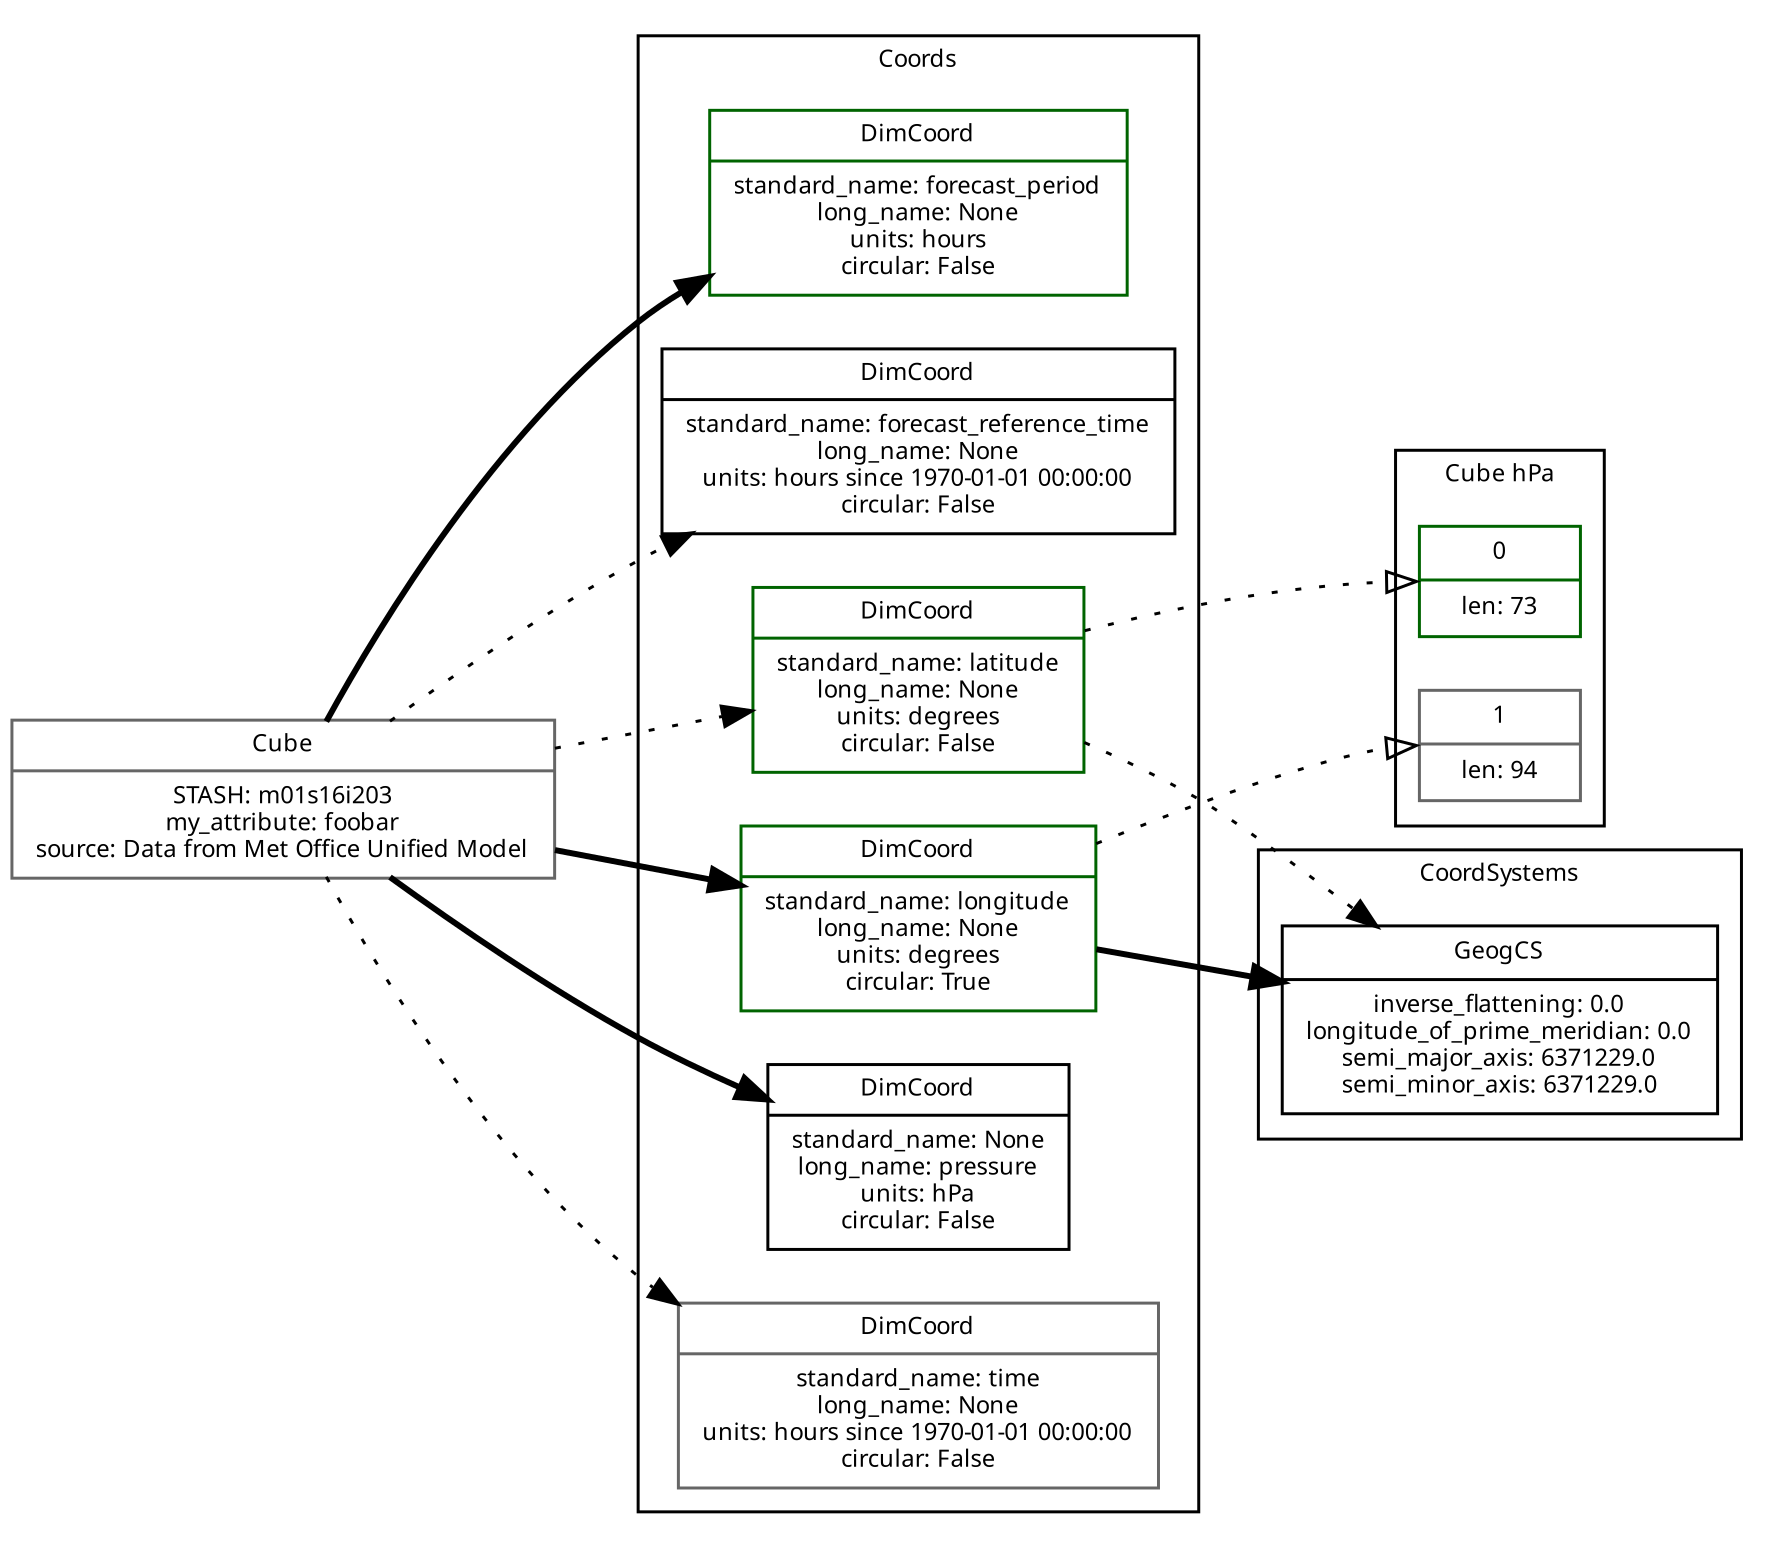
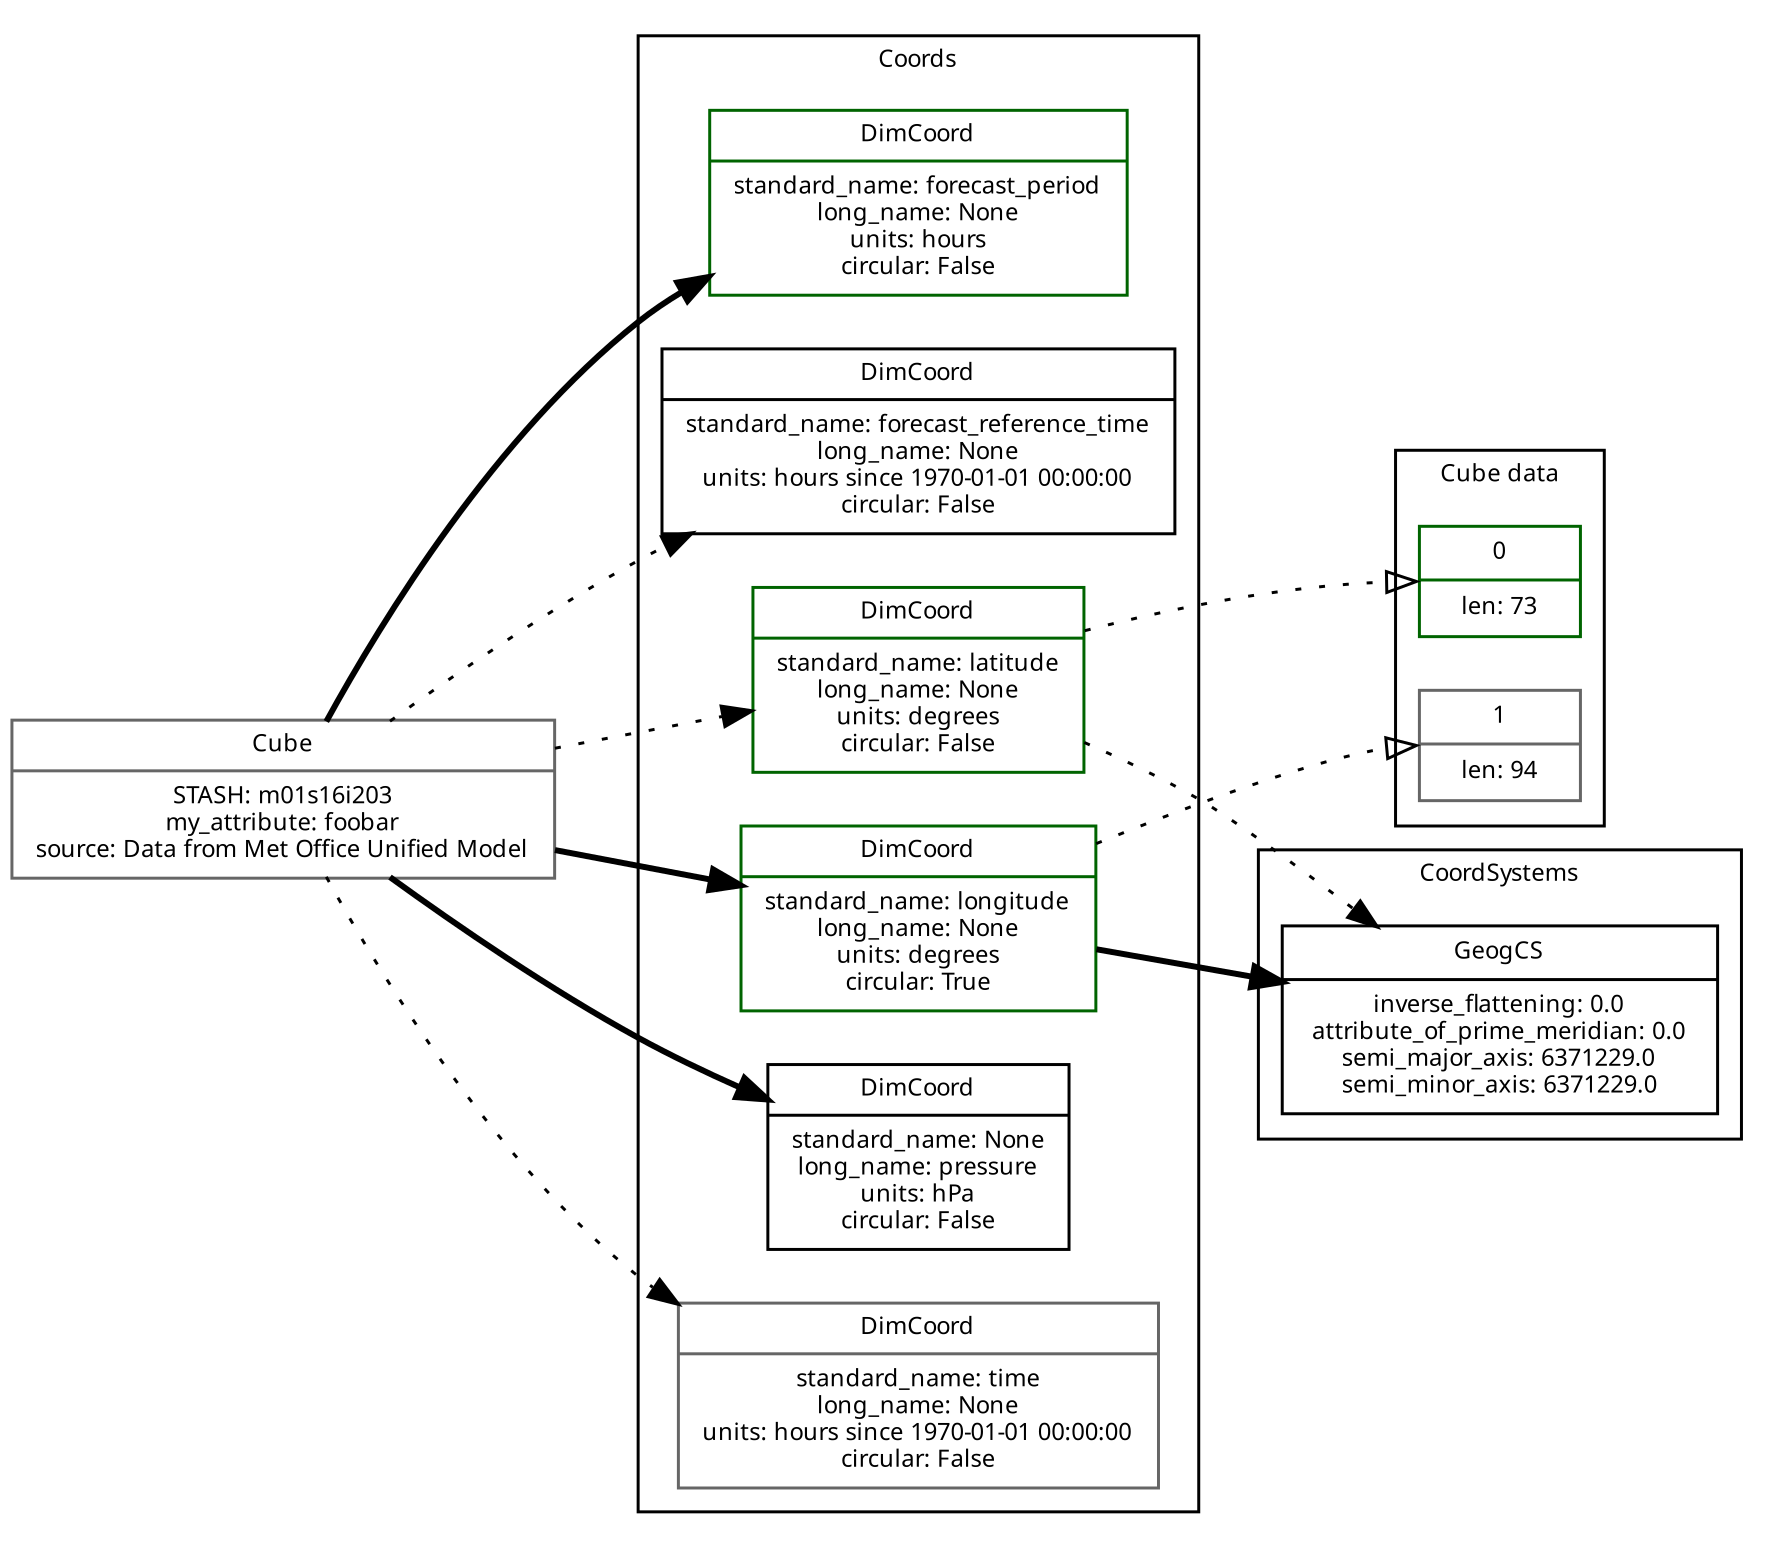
(1500, 476) -> (1500, 476)
(1500, 1032) -> (1500, 1032)
